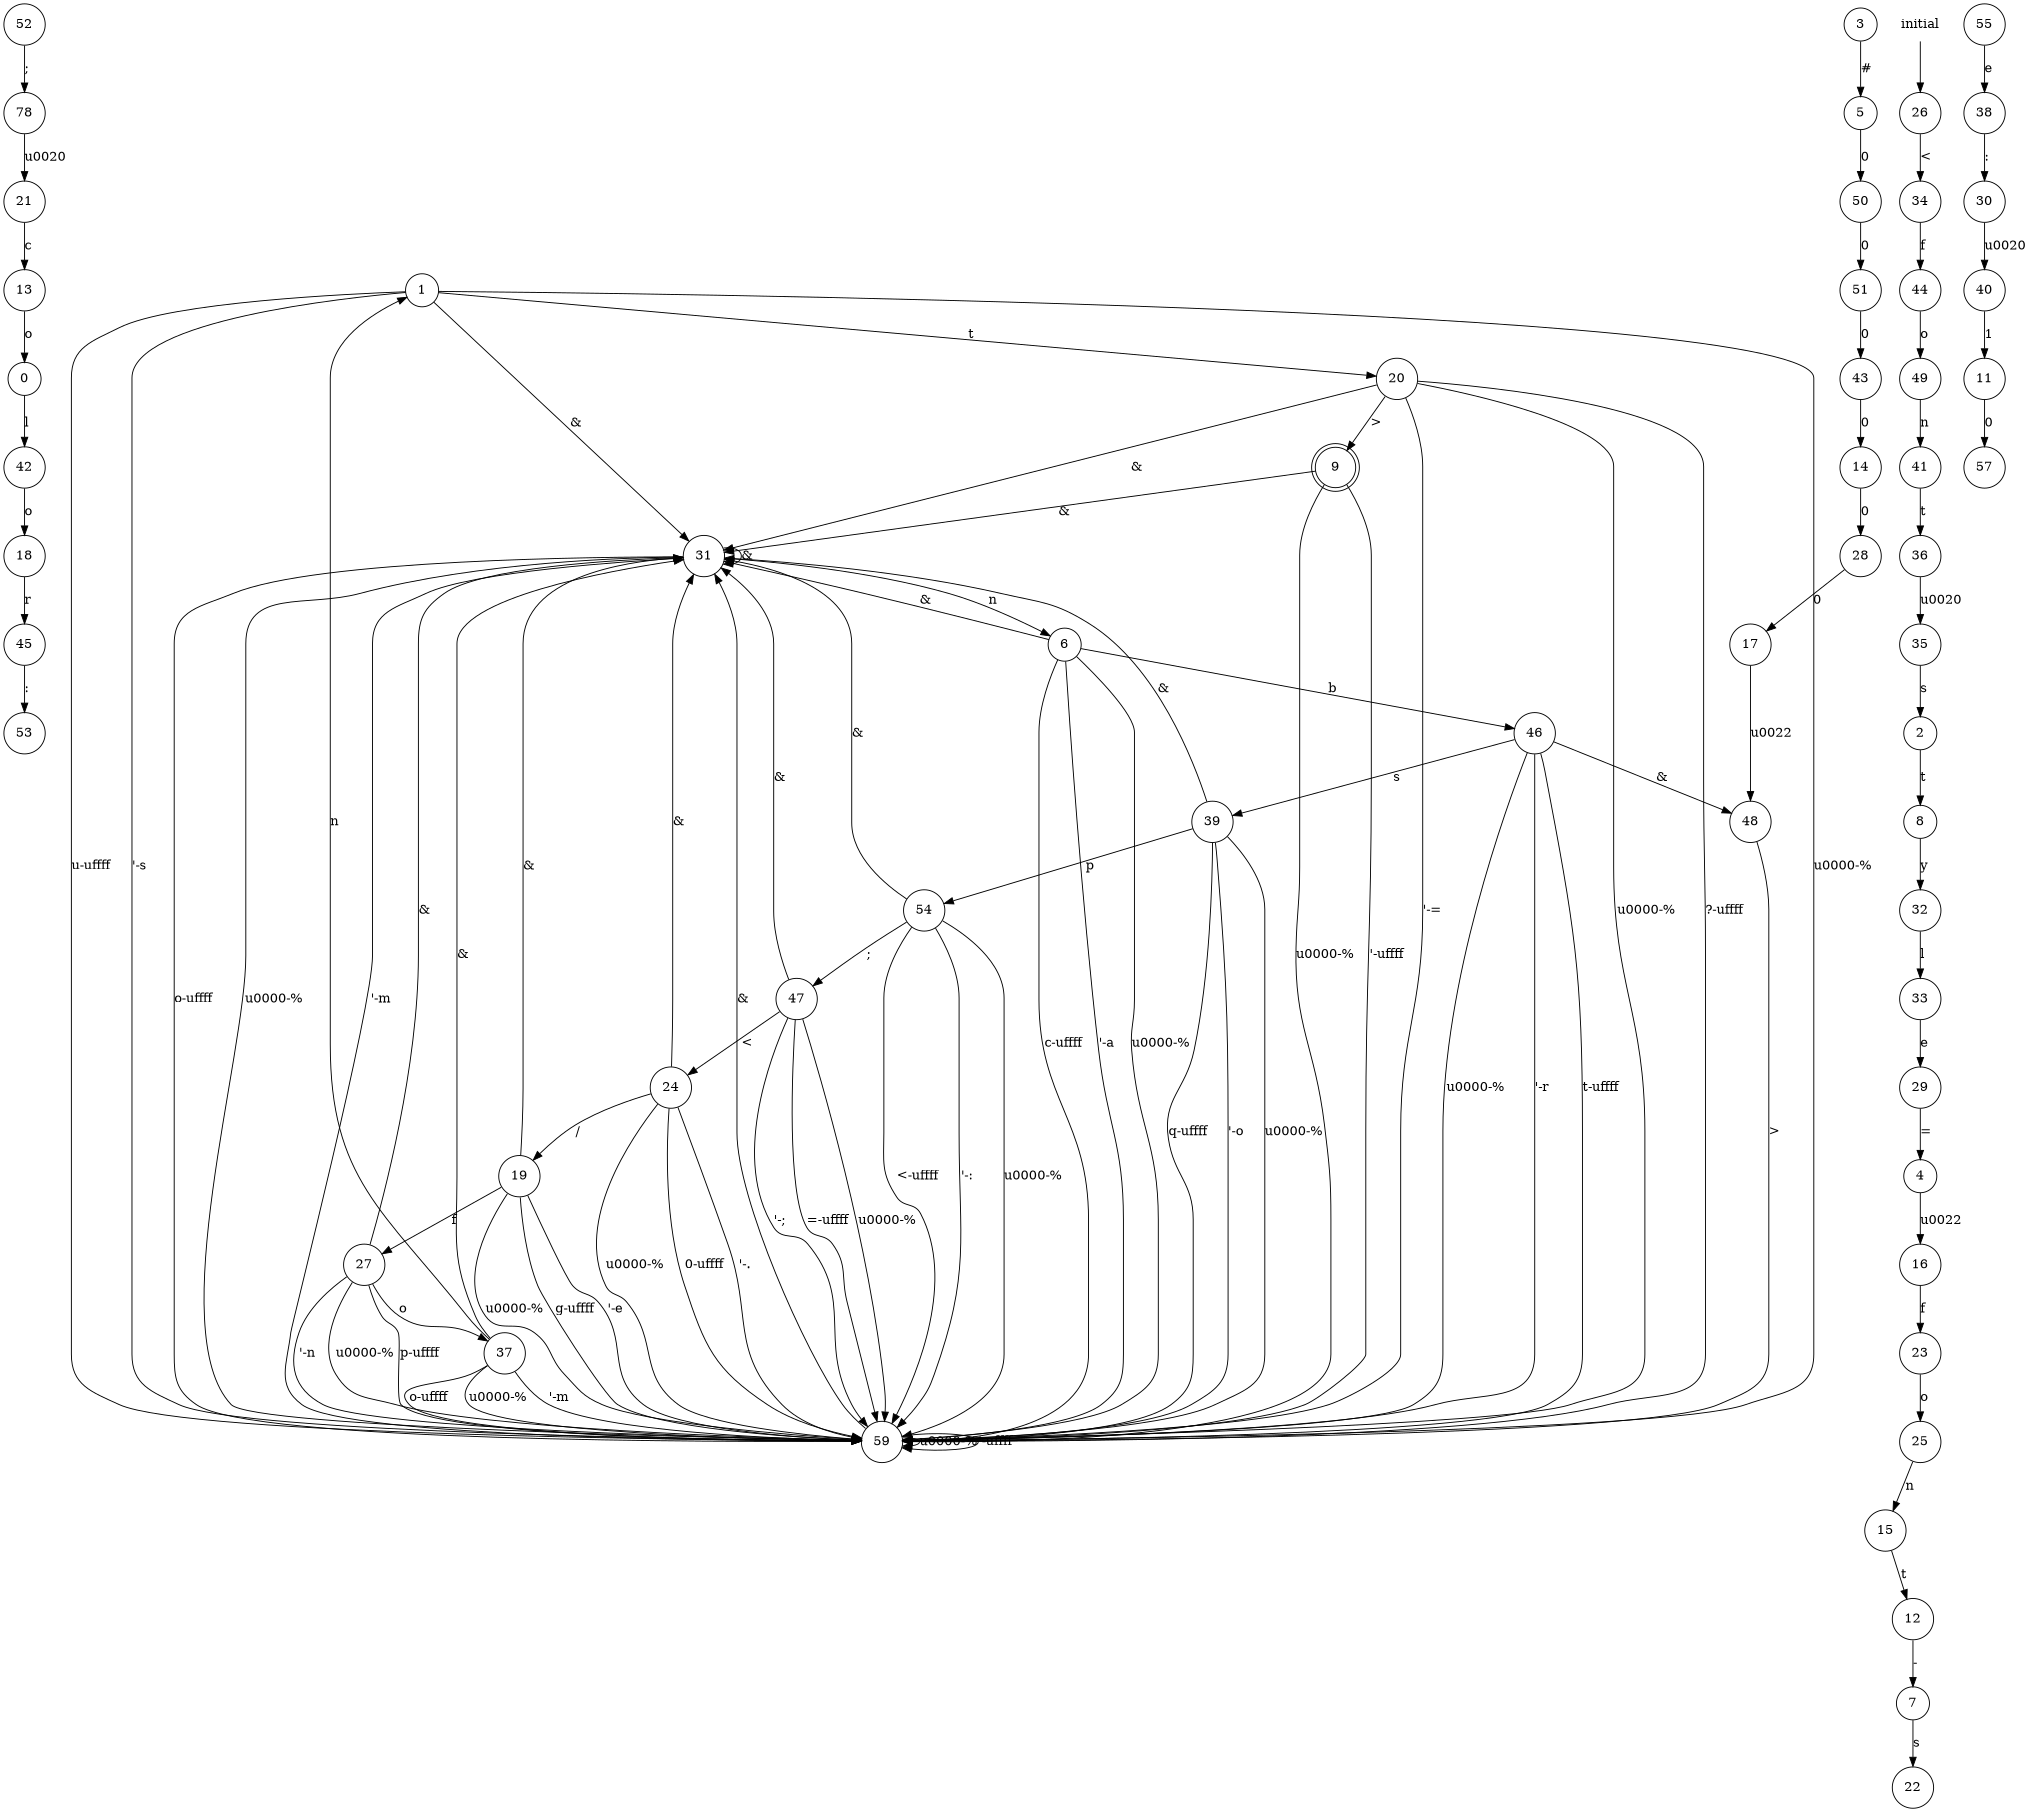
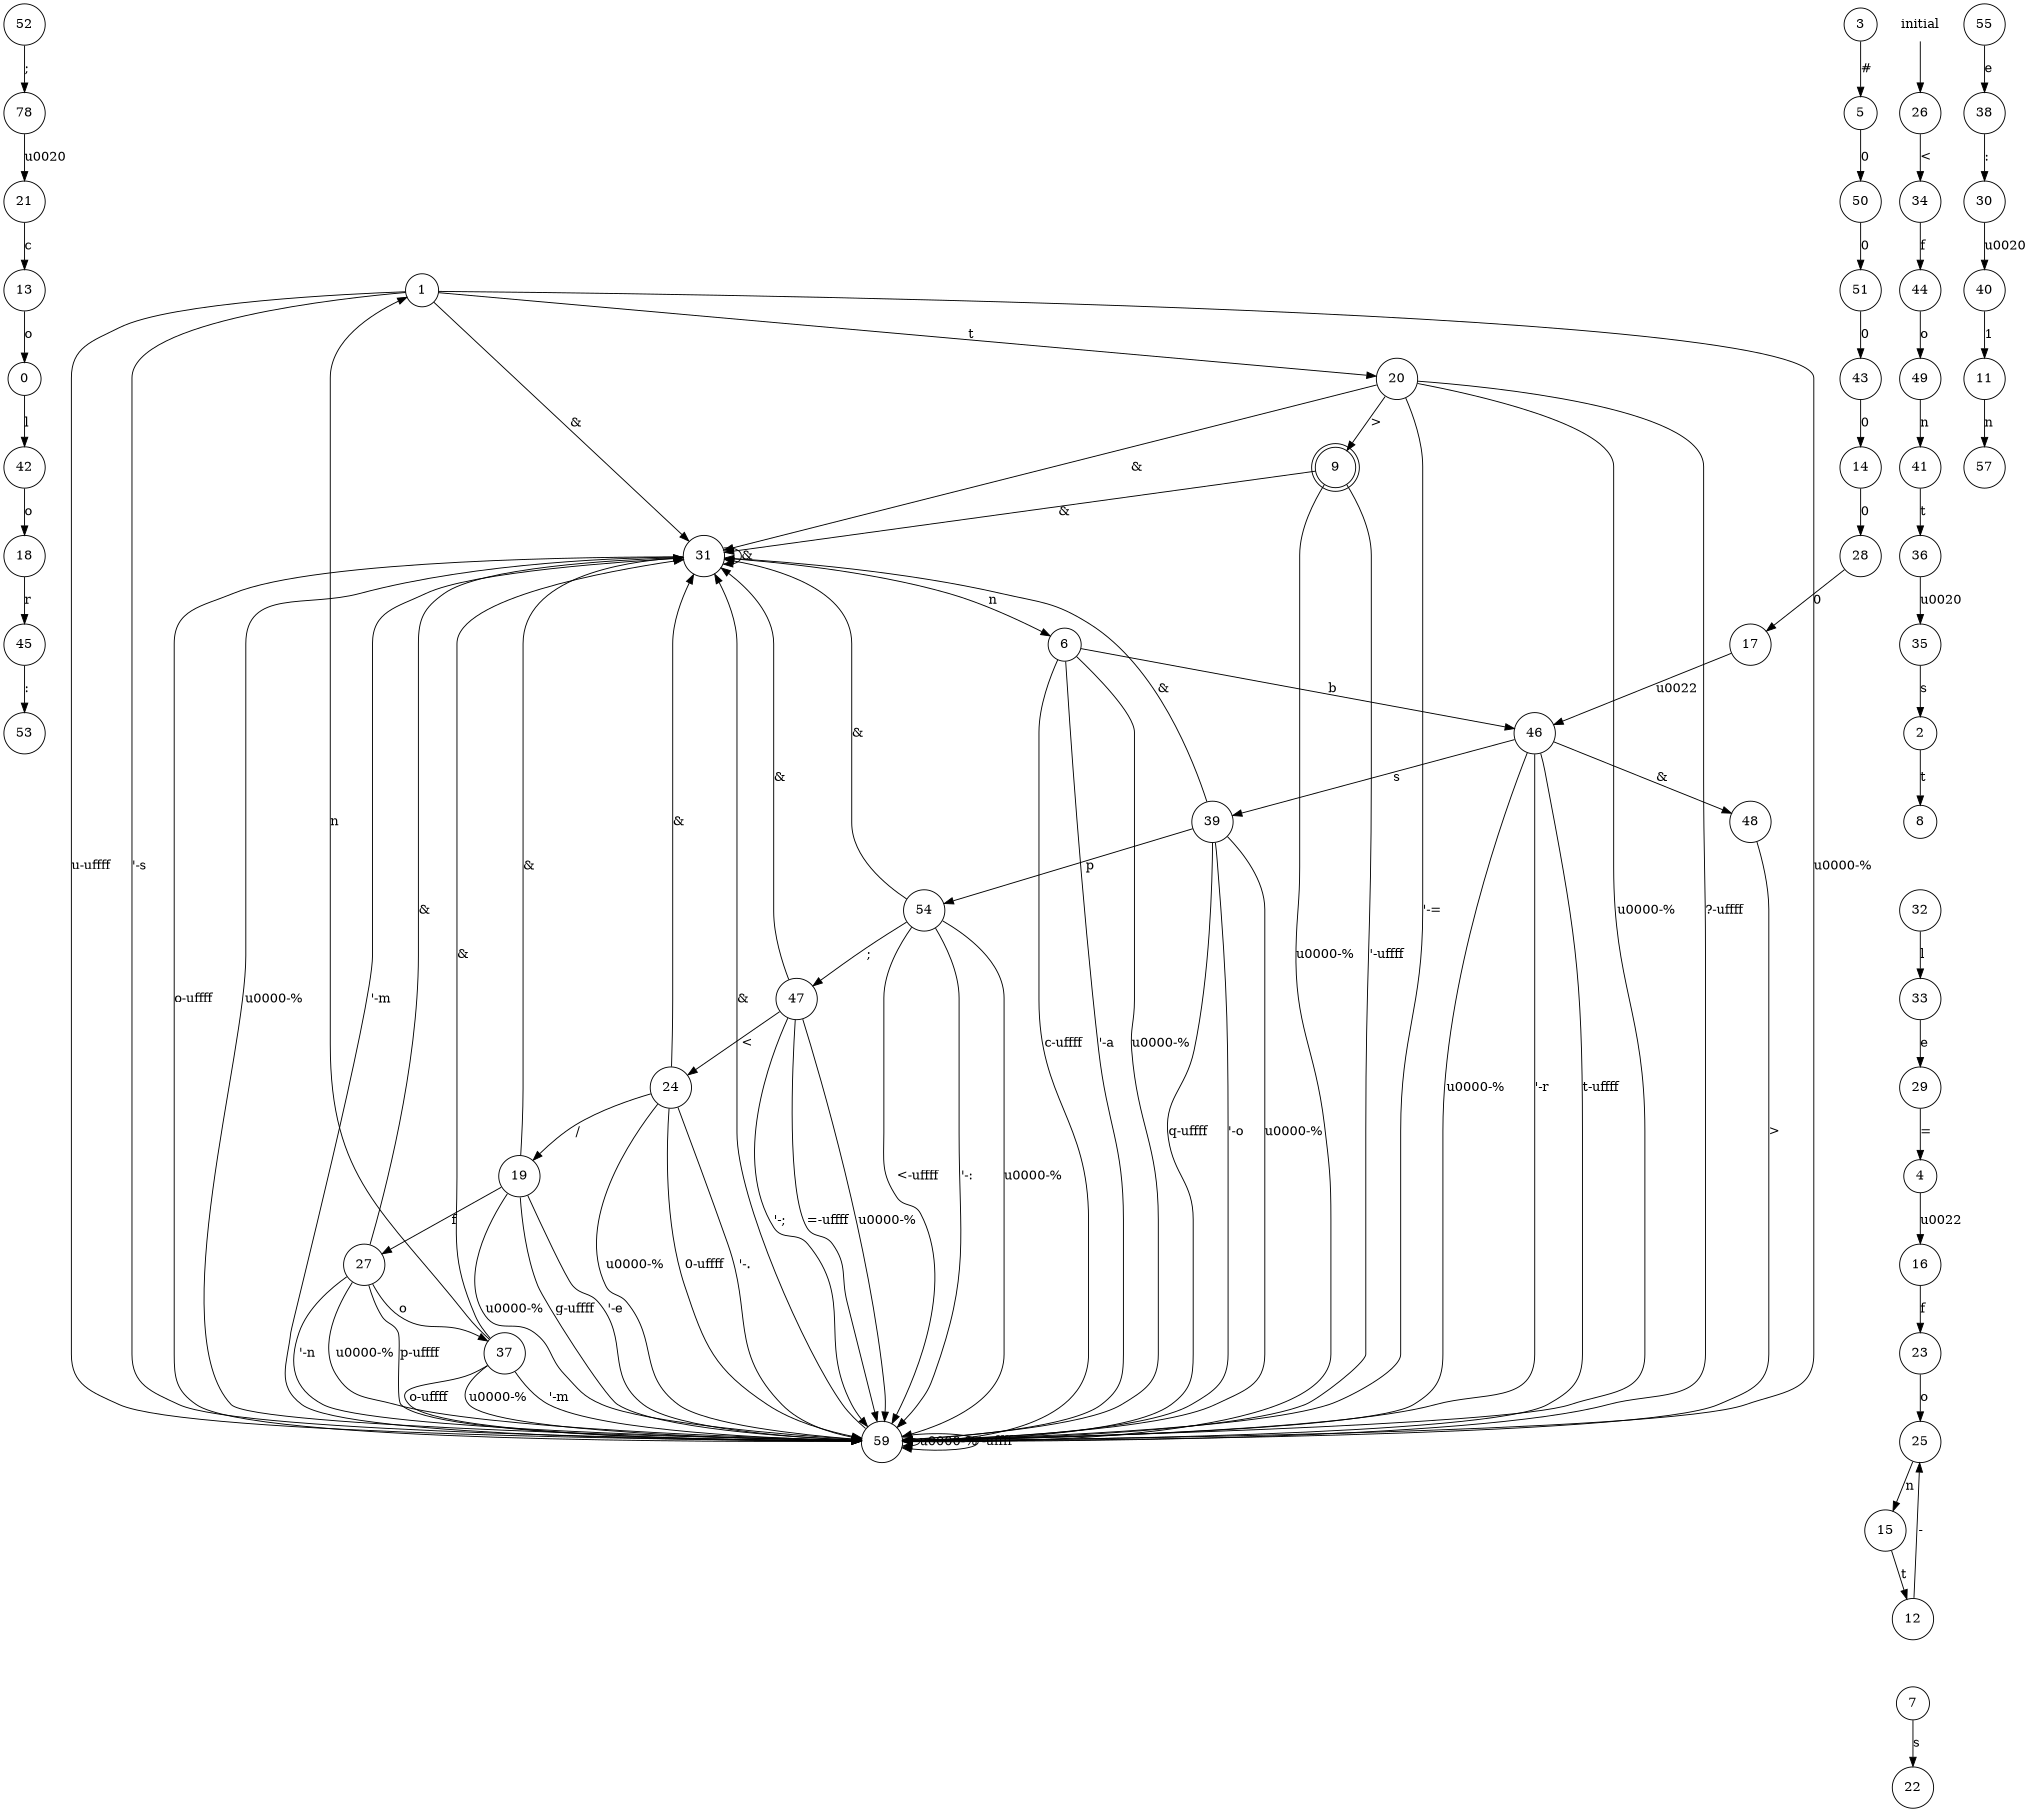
(1989, 423) -> (1989, 423)
(892, 600) -> none
(1750, 729) -> (1647, 687)
(1920, 859) -> none
(1913, 1659) -> (1917, 1535)
